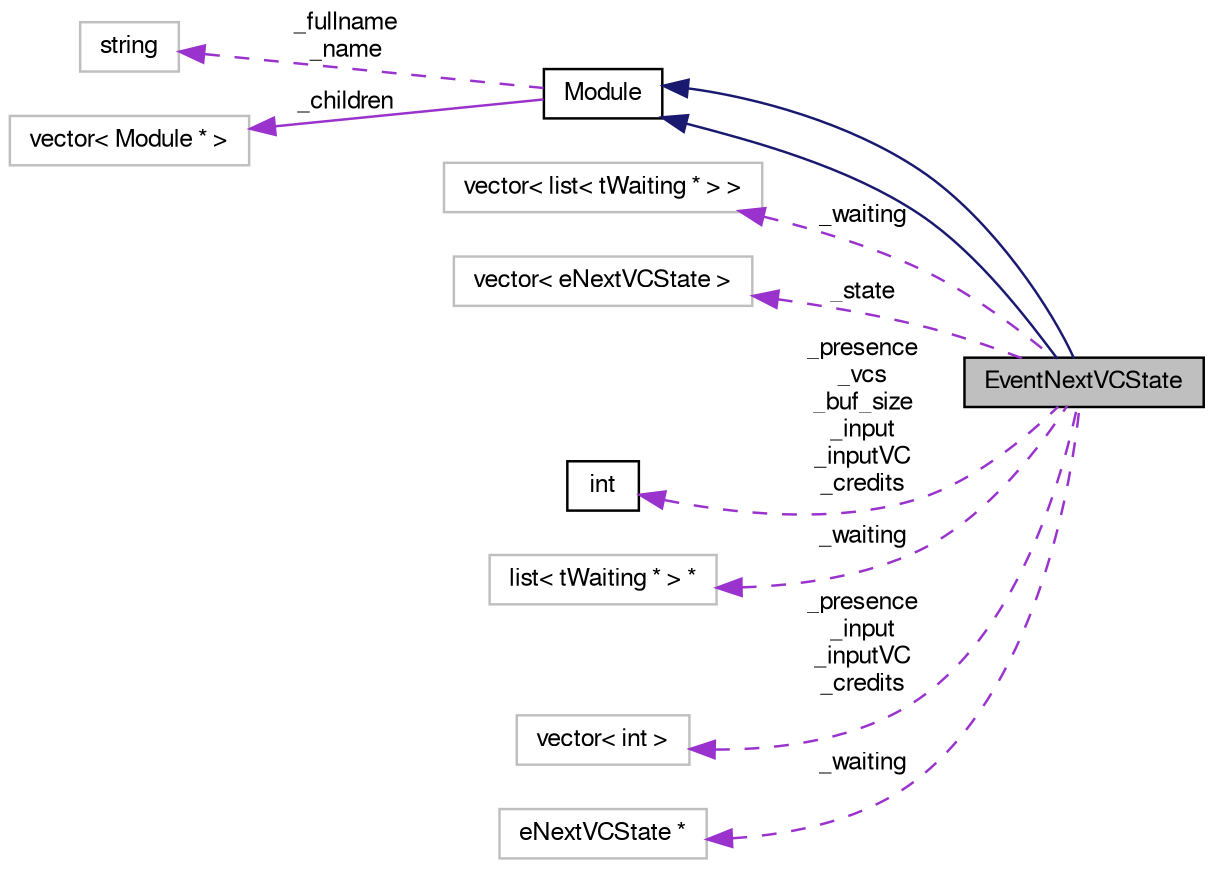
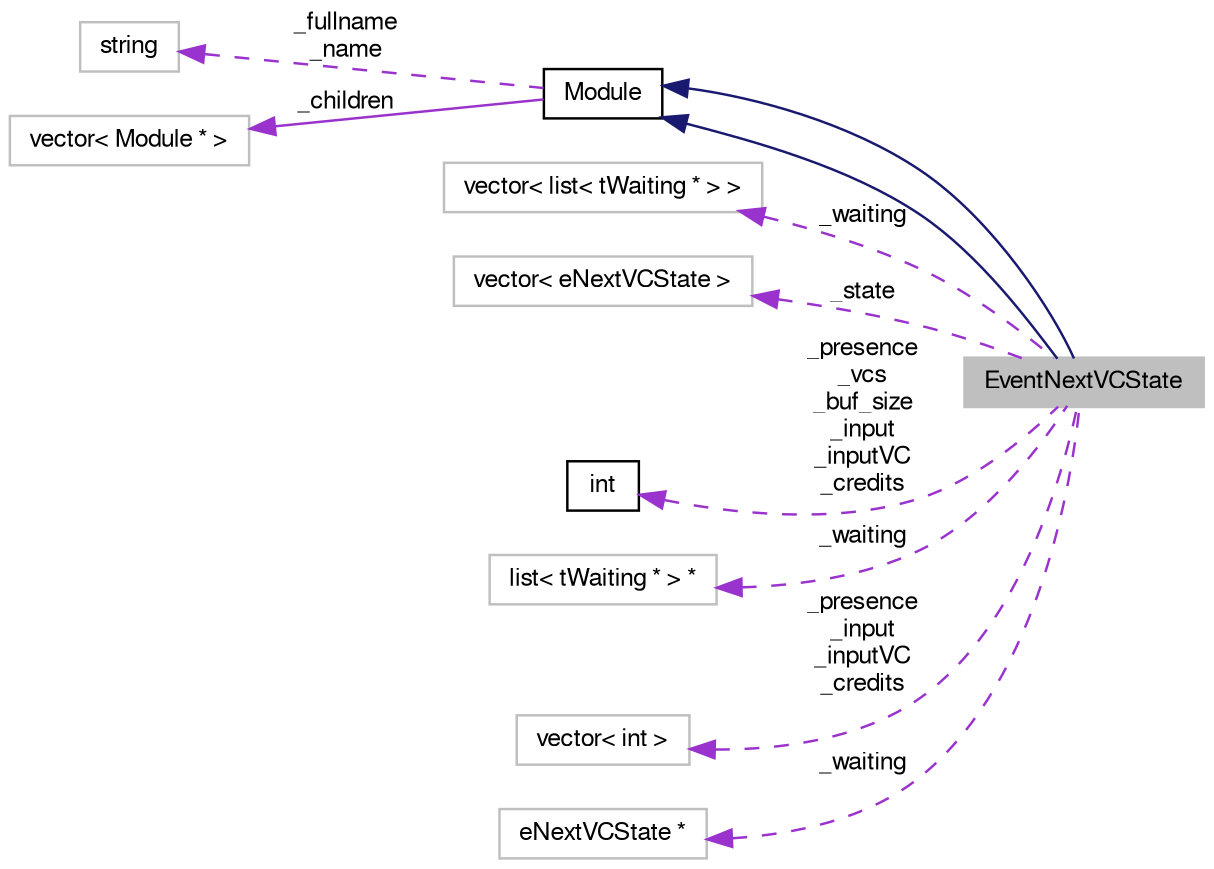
(1084, 382) -> (1084, 382)
